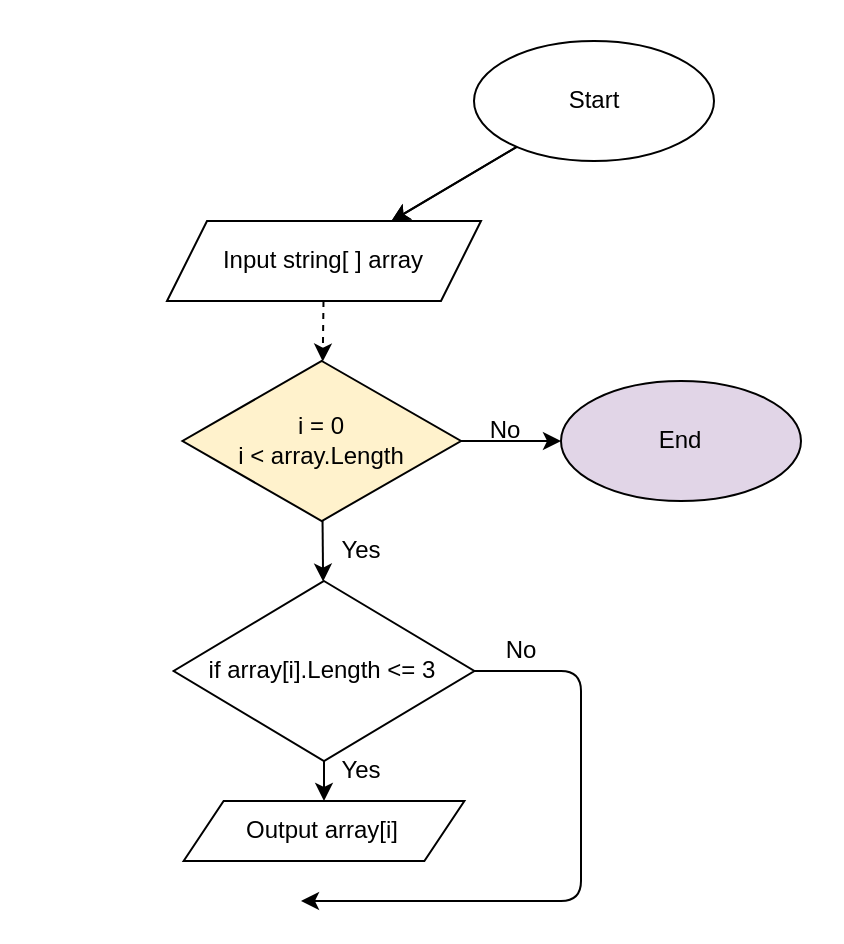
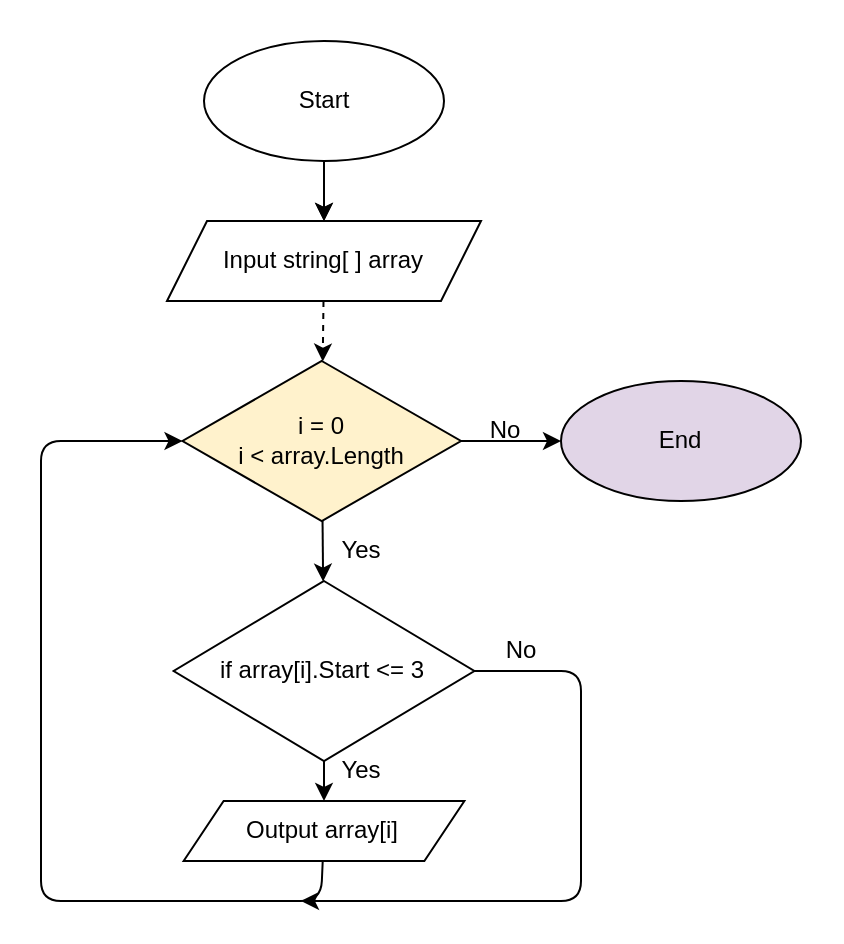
(594, 101) -> (324, 101)
(323, 671) -> (323, 671)
none -> (41, 738)
